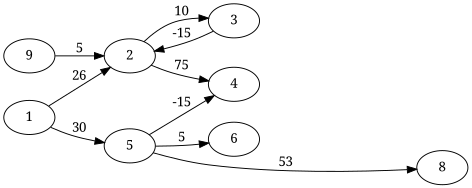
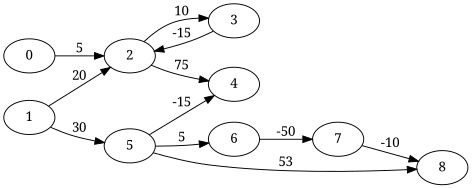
(29, 56) -> (29, 56)
(80, 76) -> (80, 76)
none -> (338, 139)
